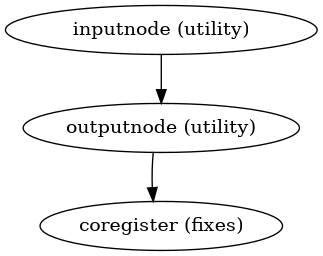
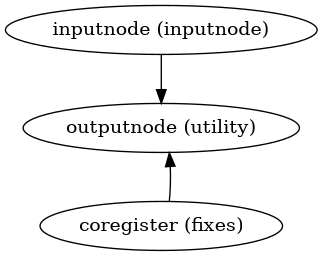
(161, 30) -> (161, 30)
(152, 170) -> (170, 184)
